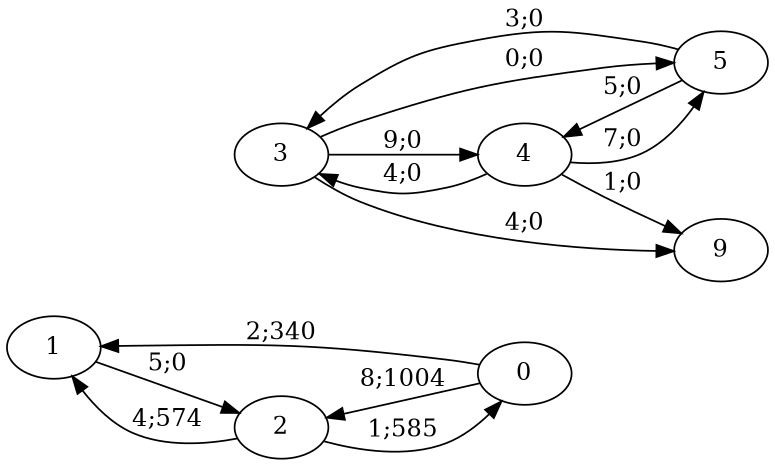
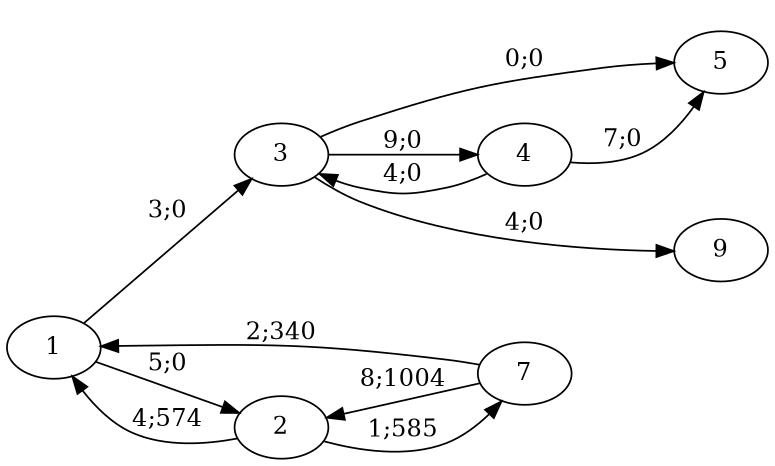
(490, 38) -> (161, 257)
(631, 105) -> none
(613, 201) -> none
(525, 374) -> (525, 374)
